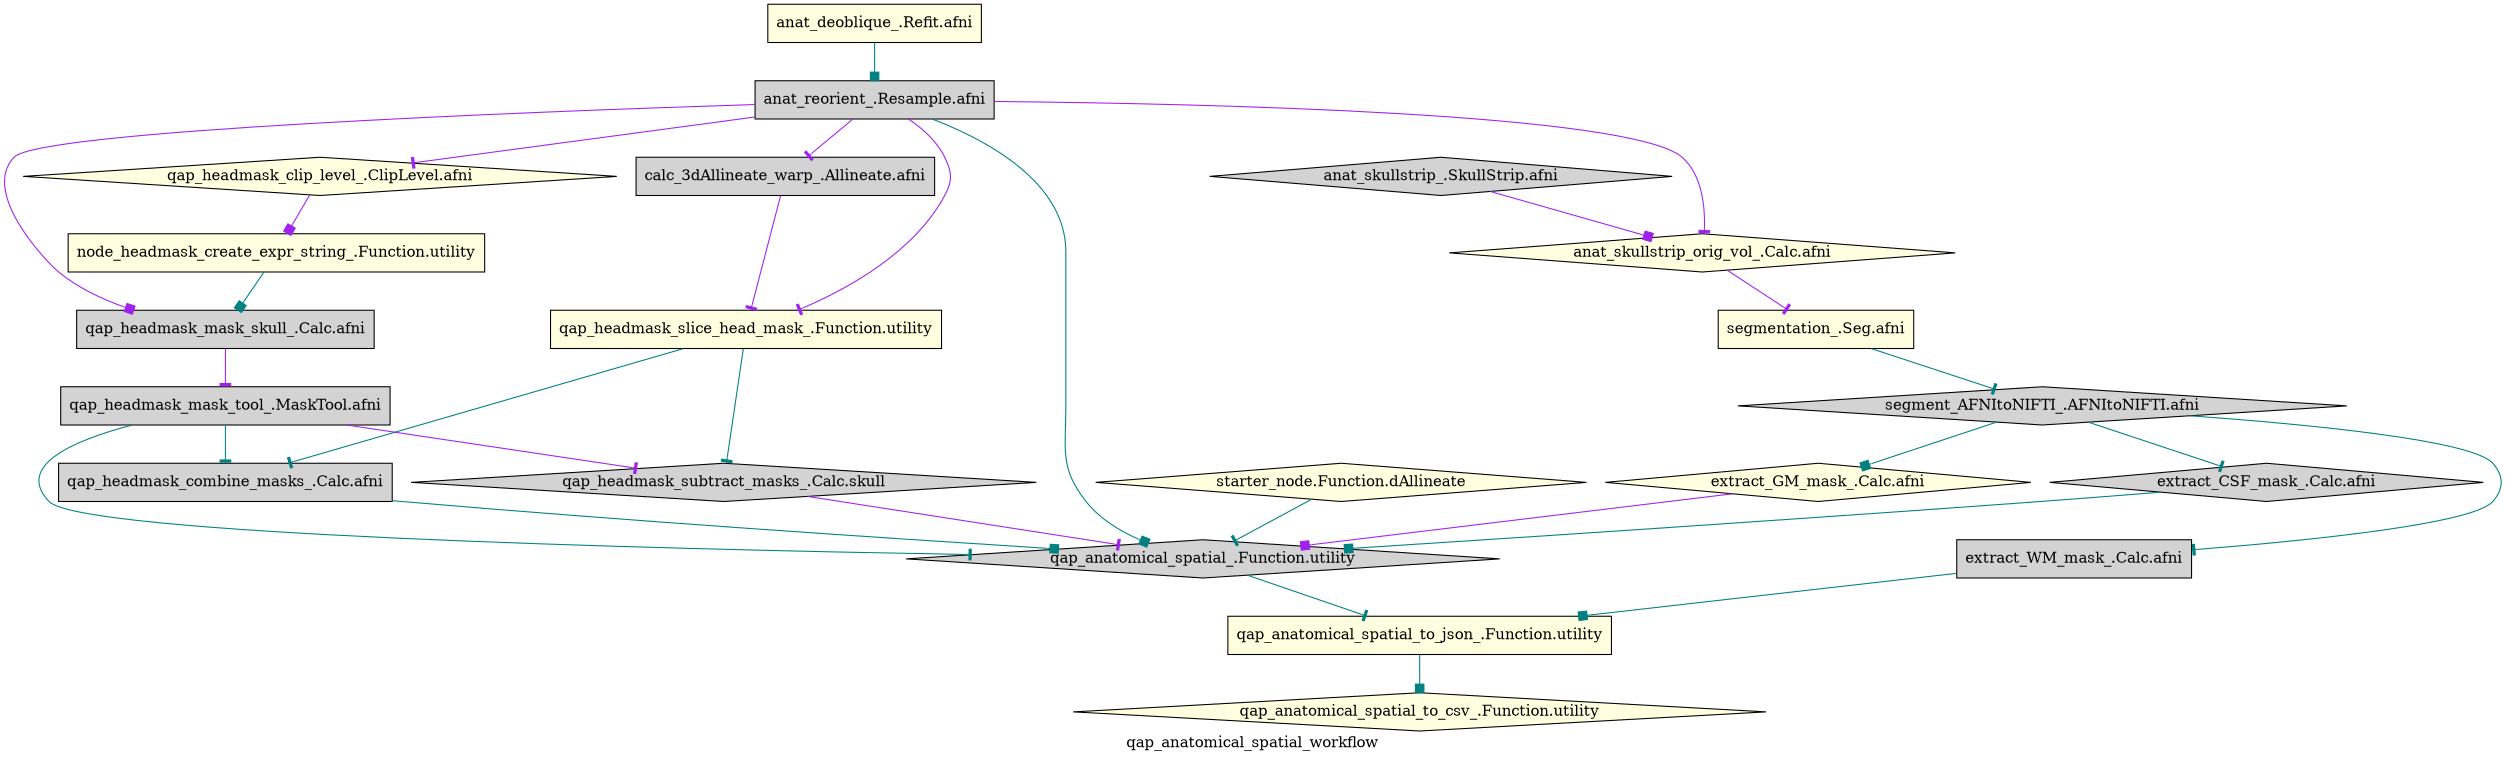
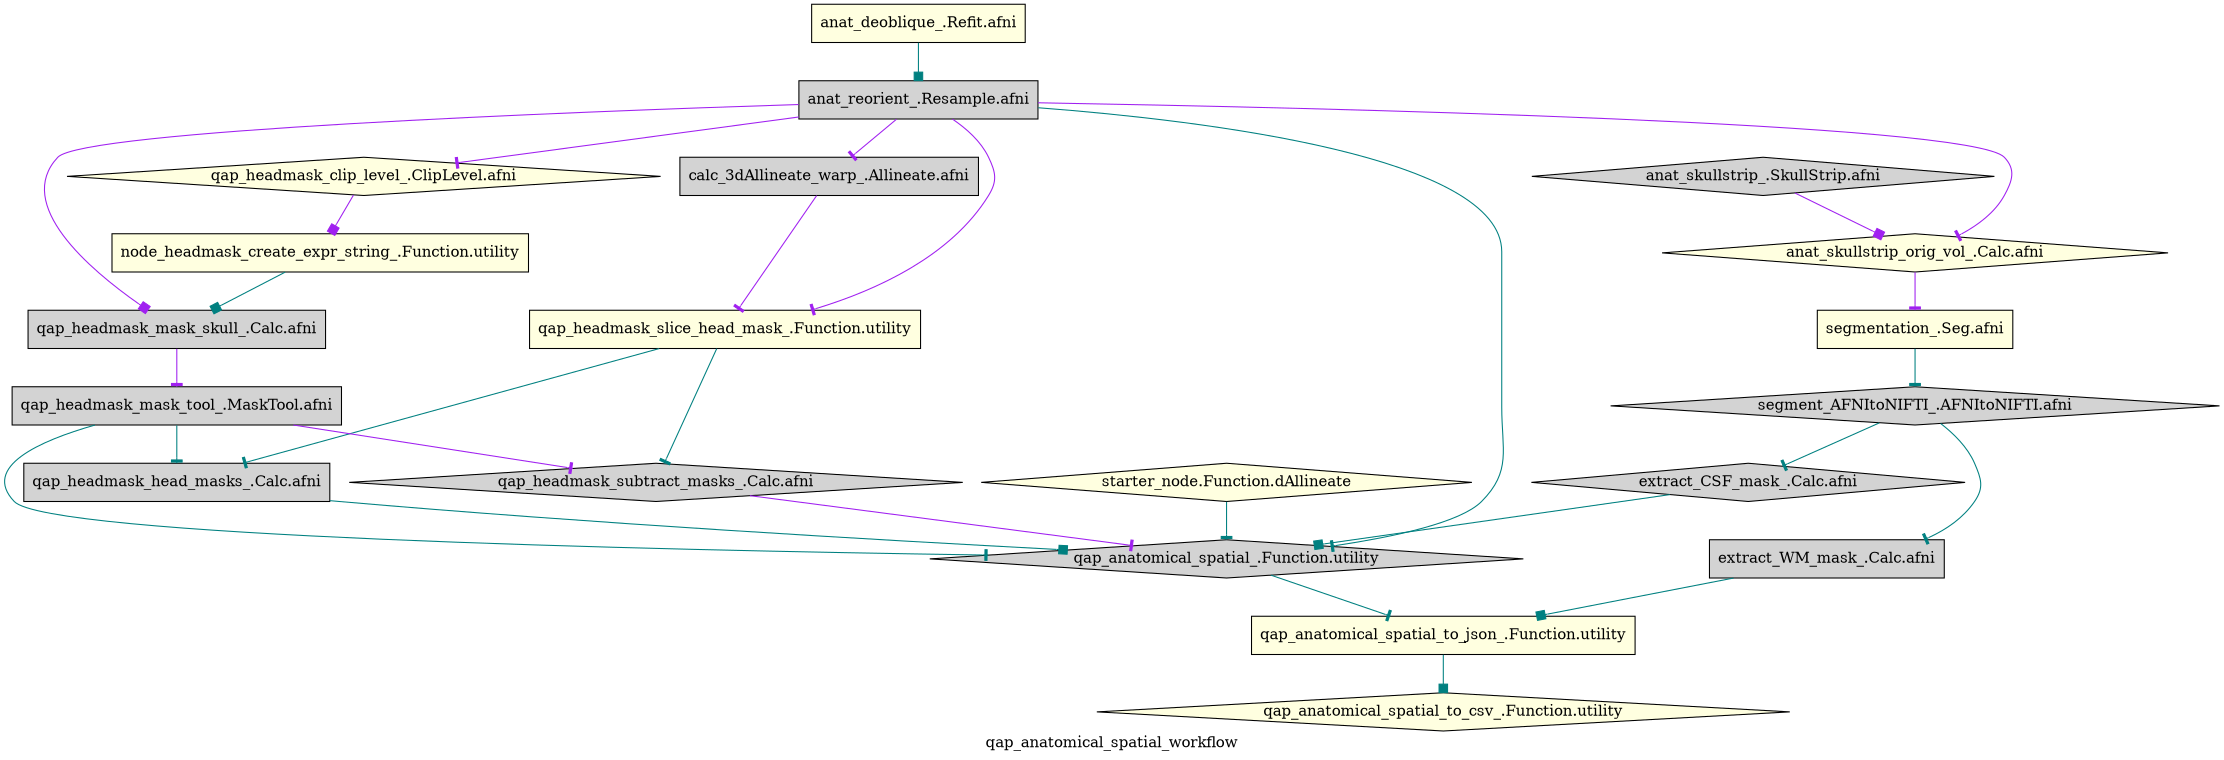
(1066, 312) -> (1479, 211)
(225, 482) -> (177, 482)
(724, 482) -> (656, 482)
(1818, 482) -> none
